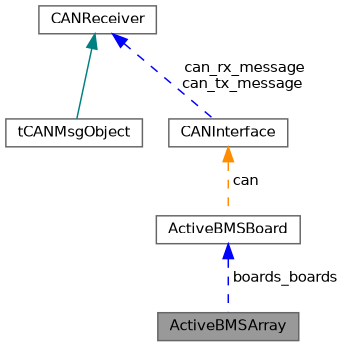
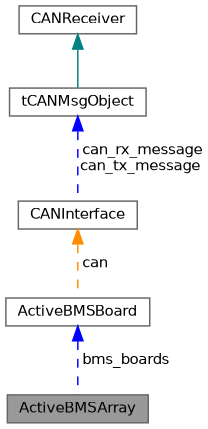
(169, 81) -> (78, 166)
(283, 278) -> (124, 360)
